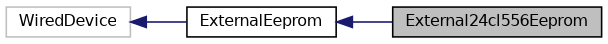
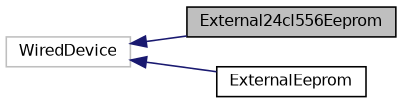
(373, 22) -> (166, 39)
